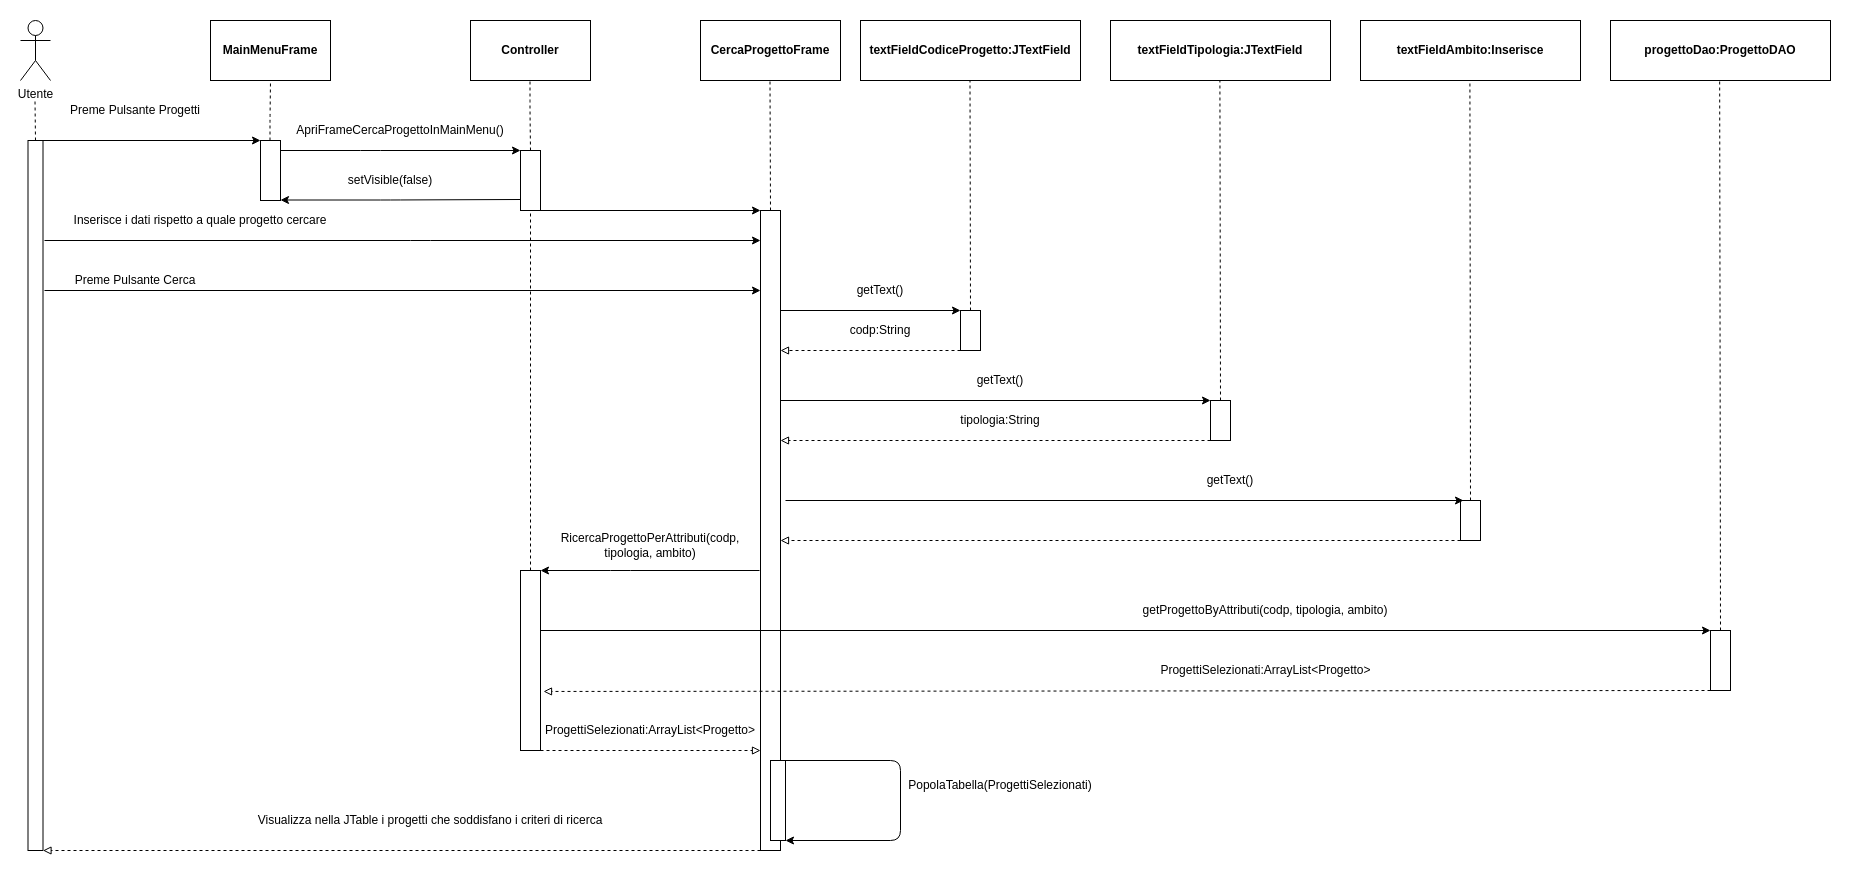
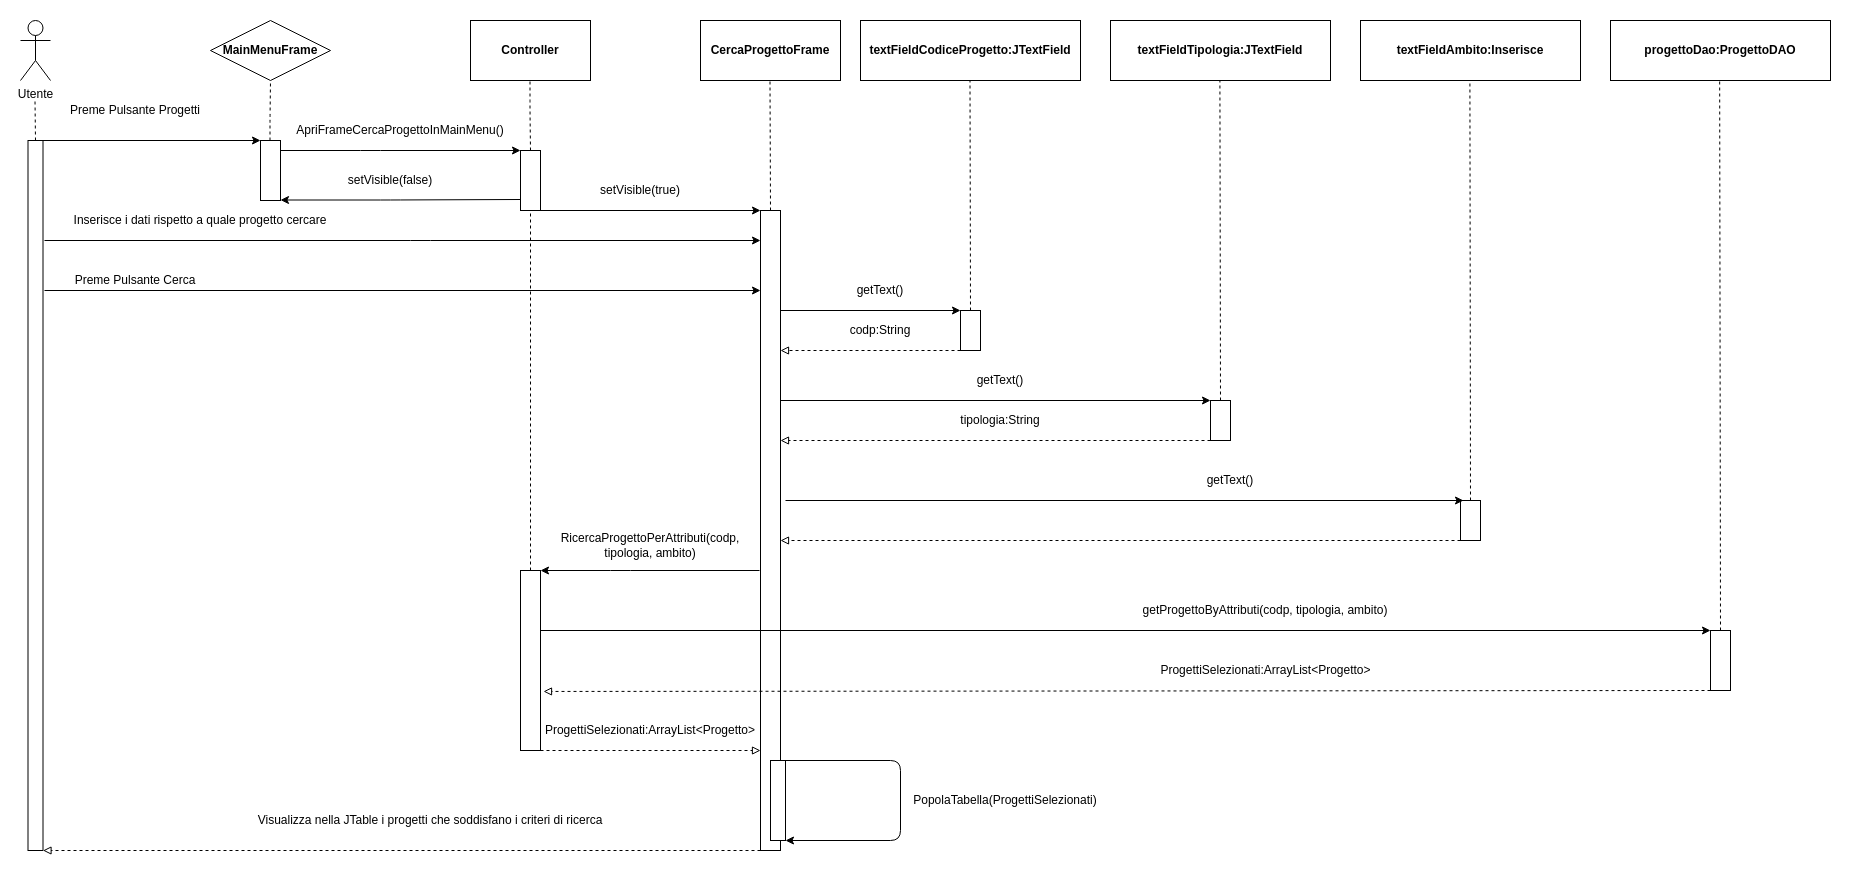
(271, 51) -> (271, 51)
none -> (641, 191)
(1001, 786) -> (1006, 801)
